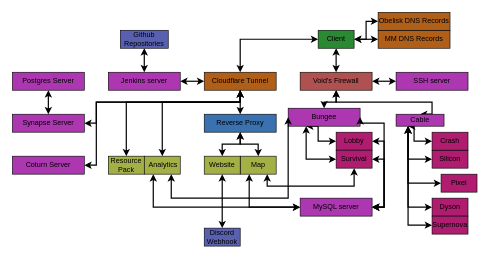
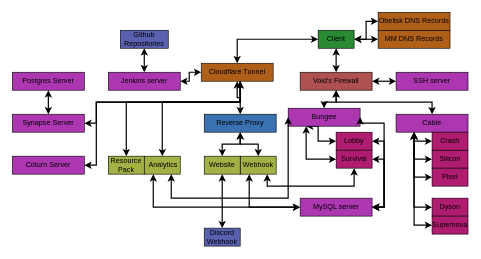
(240, 81) -> (237, 72)
(420, 120) -> (432, 123)
(258, 165) -> (258, 165)
(459, 183) -> (450, 177)
